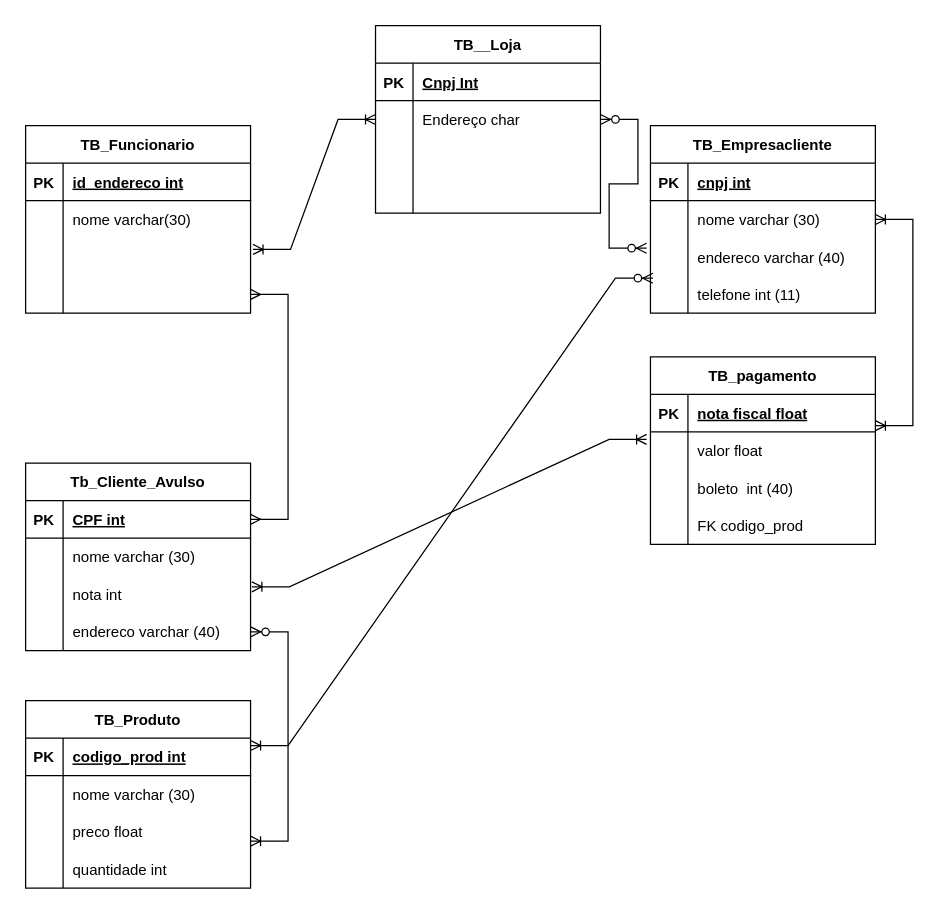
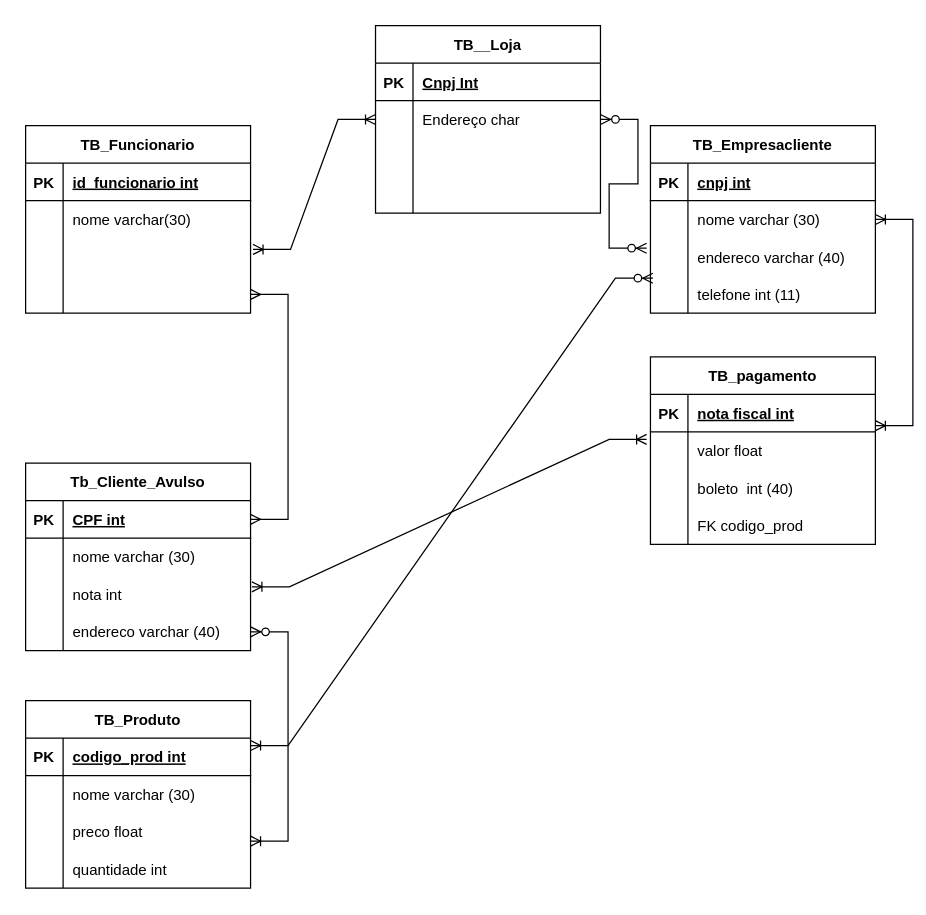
(130, 183) -> (138, 183)
(759, 414) -> (751, 414)
